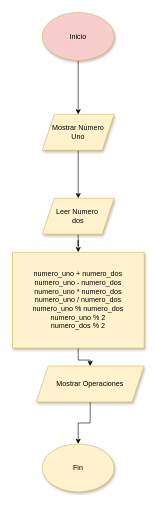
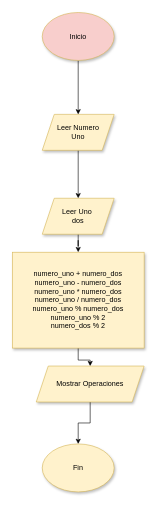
(78, 132) -> (78, 132)
(78, 216) -> (78, 216)
